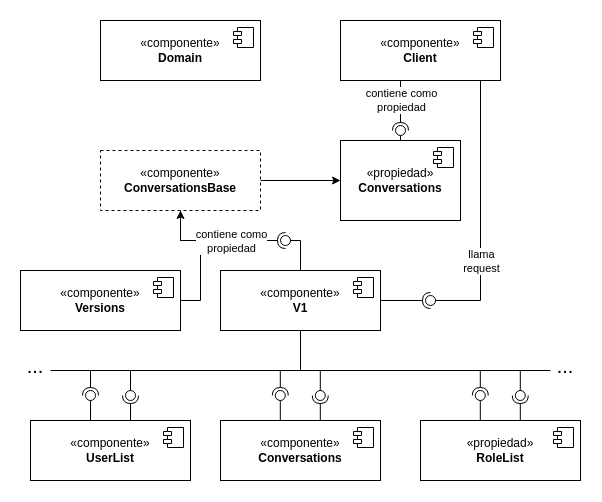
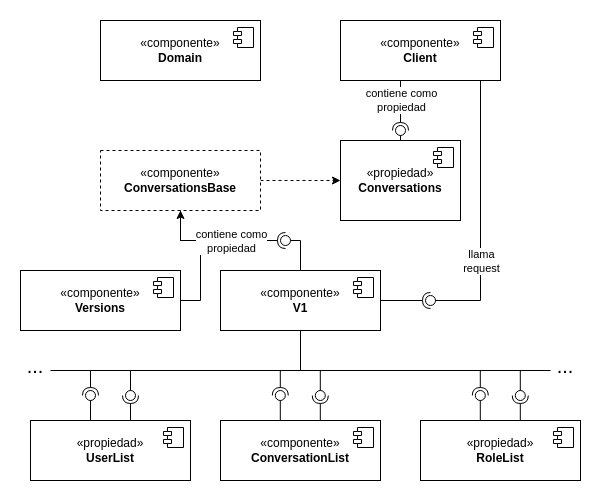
(298, 181) -> (298, 181)
(111, 451) -> (111, 451)
(301, 451) -> (301, 451)
